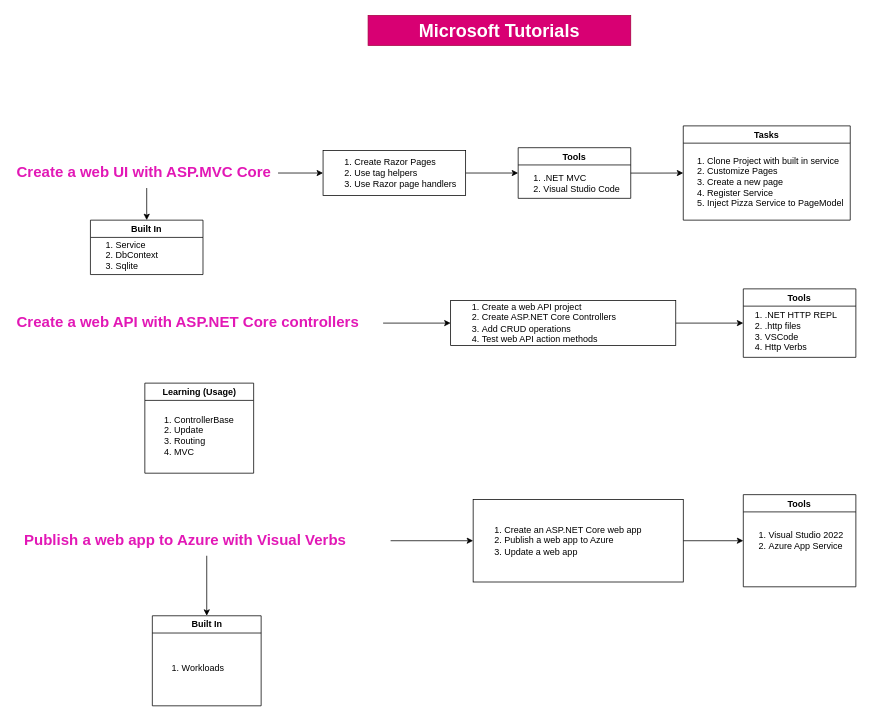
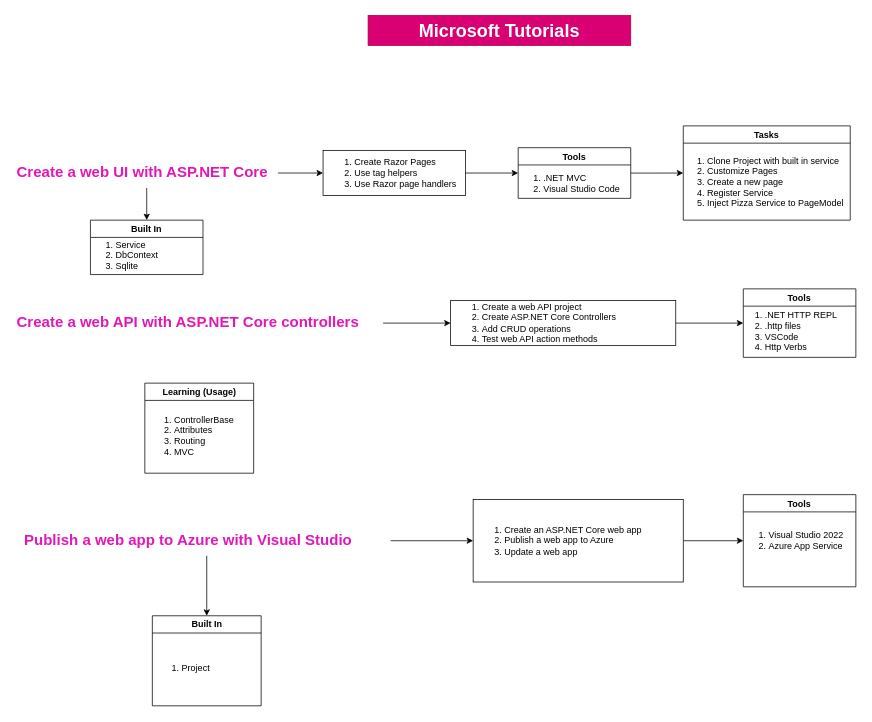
(140, 172) -> (140, 172)
(177, 435) -> (177, 435)
(184, 540) -> (186, 540)
(173, 668) -> (170, 668)
